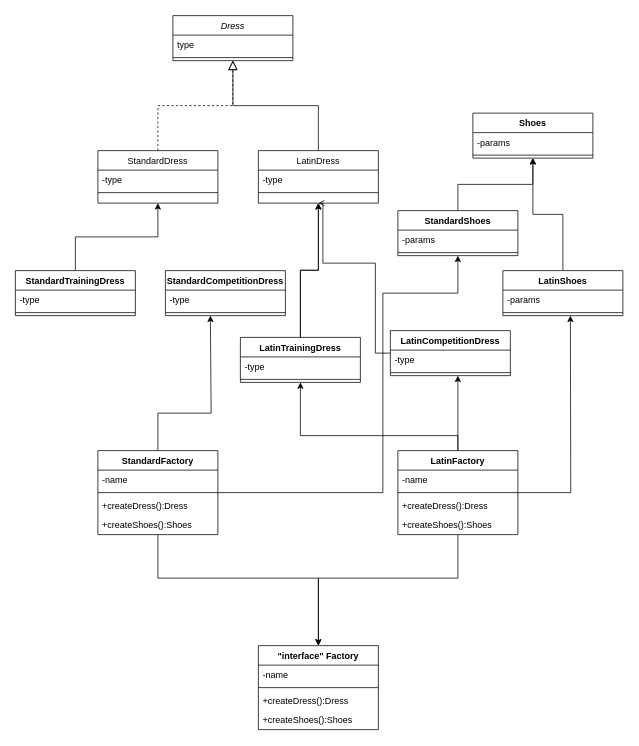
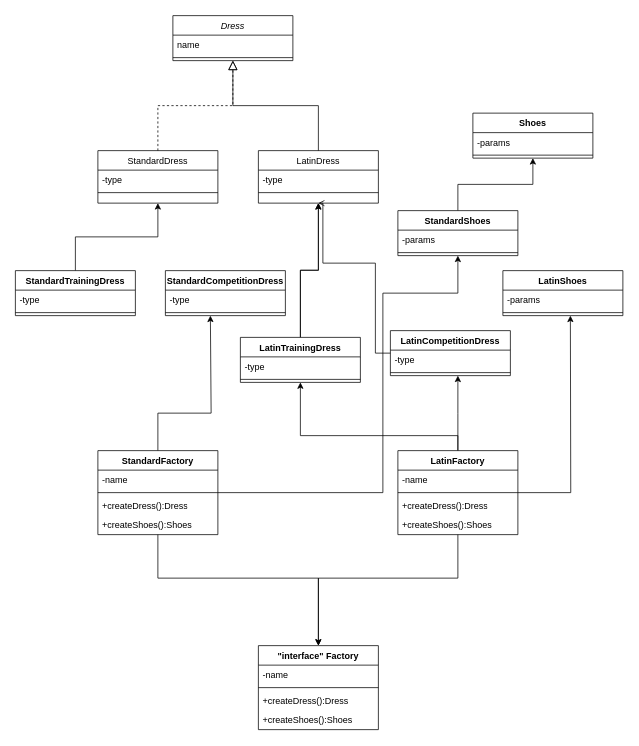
(187, 45) -> (187, 45)
(562, 214) -> none
